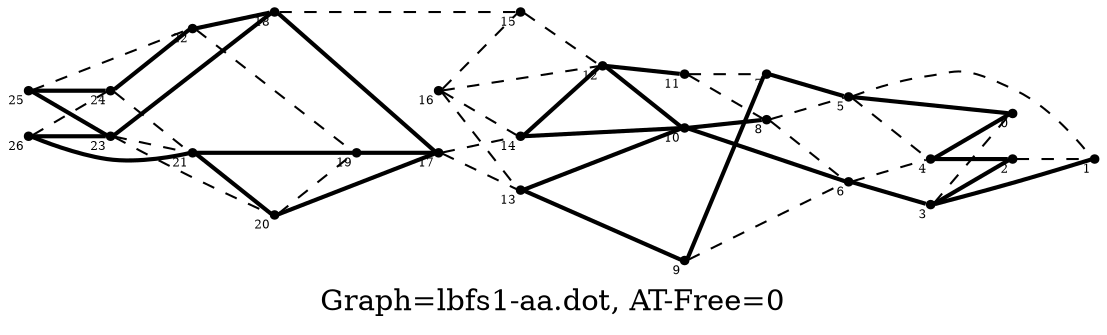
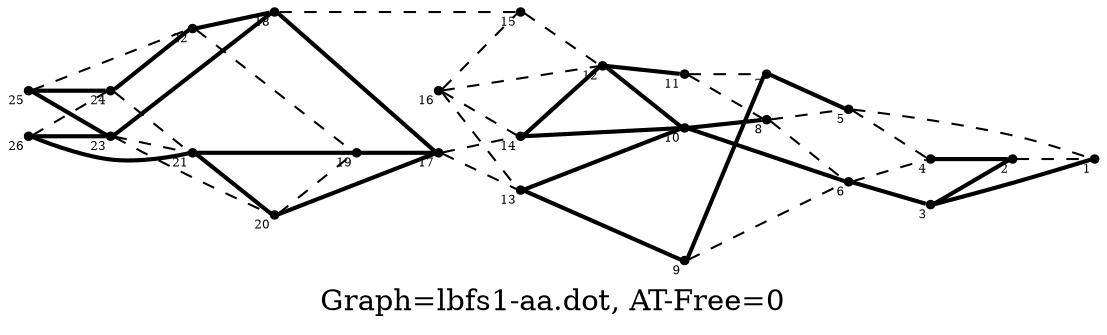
(1013, 113) -> none
